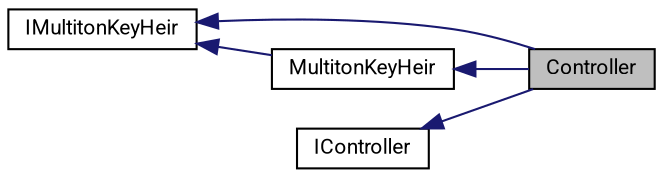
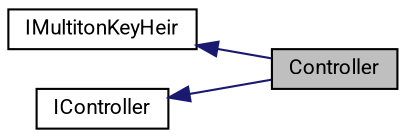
(363, 69) -> none
